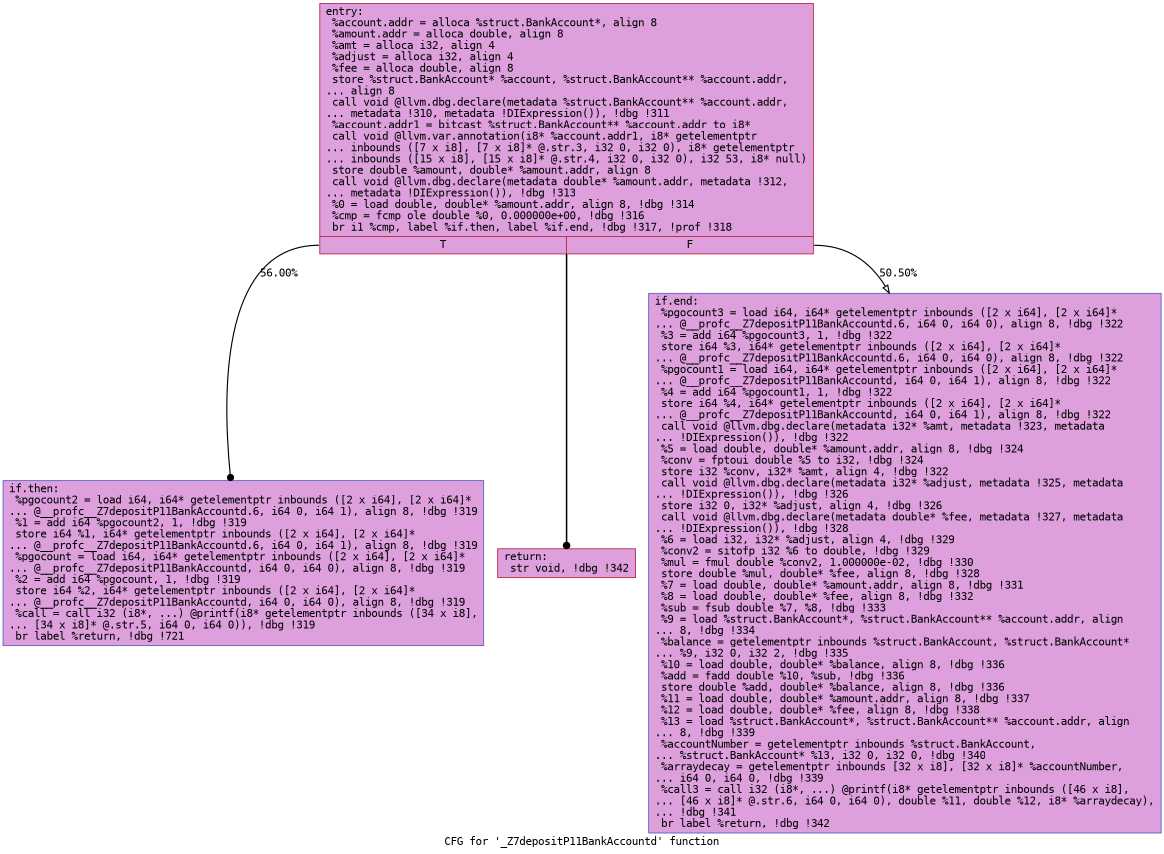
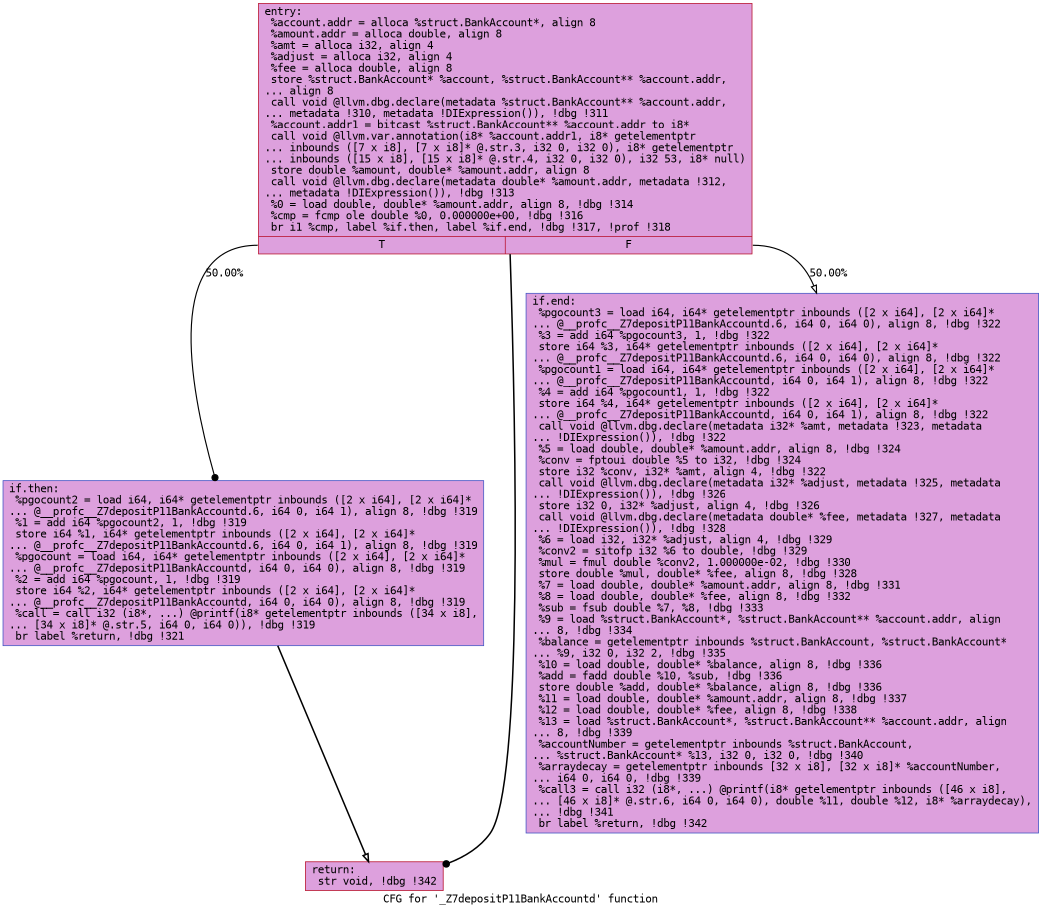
(279, 274) -> (224, 274)
(898, 274) -> (828, 274)
(97, 637) -> (97, 637)
none -> (322, 750)
